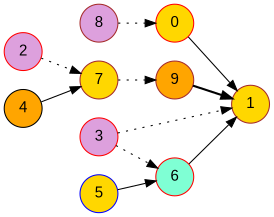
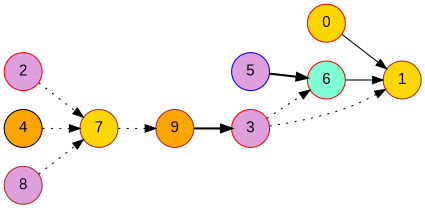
(132, 23) -> (57, 160)
(207, 90) -> (207, 128)
(56, 96) -> (56, 128)
(132, 186) -> (283, 75)
(99, 194) -> (251, 72)
